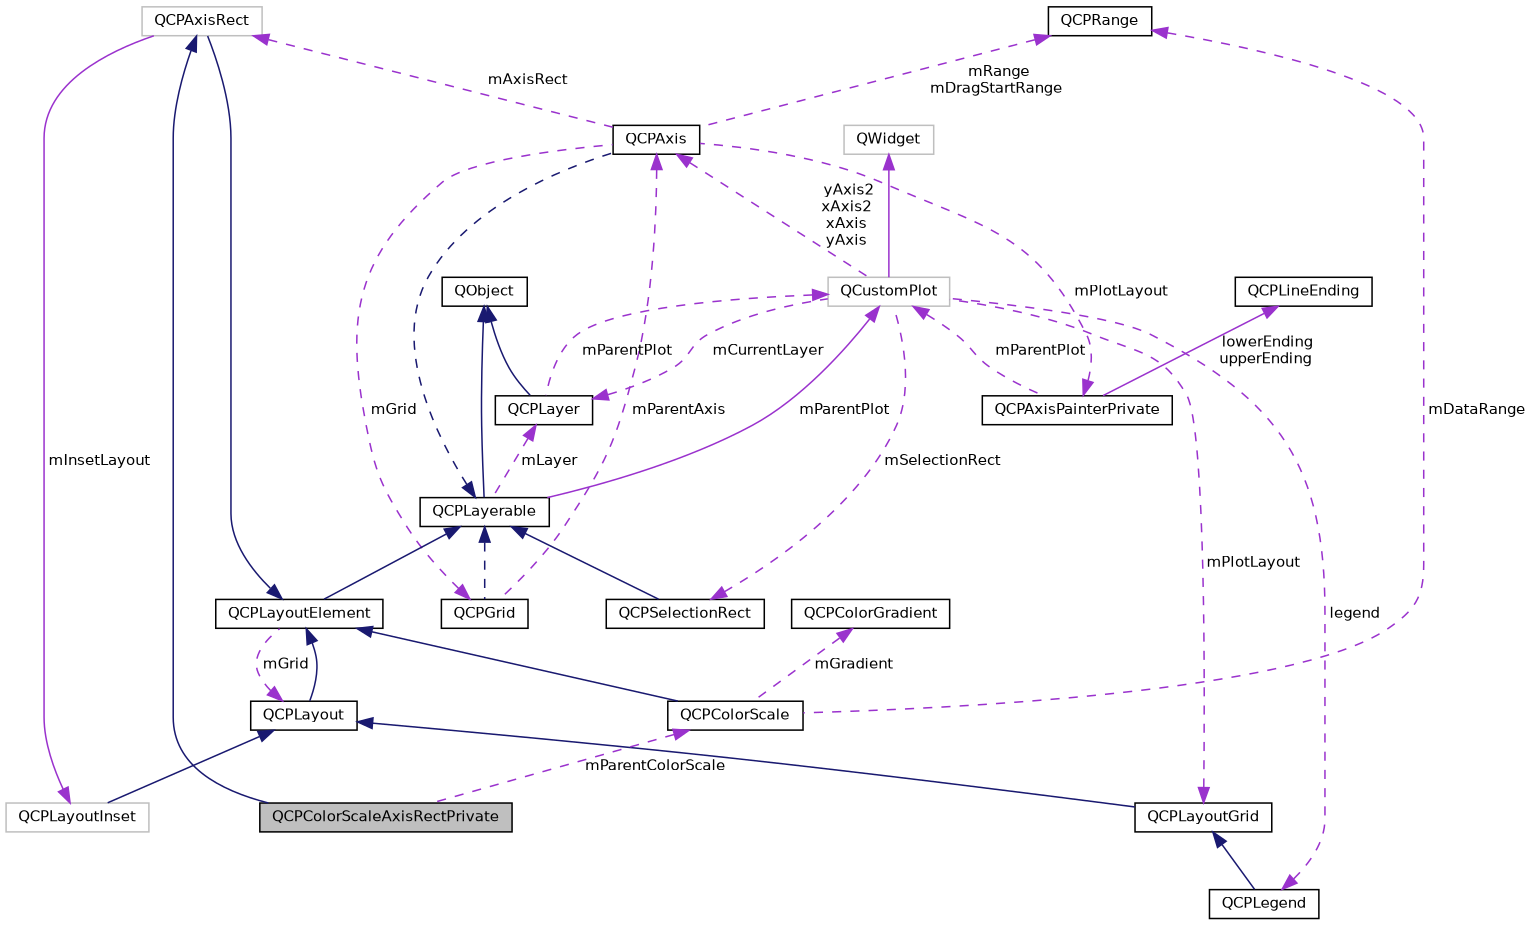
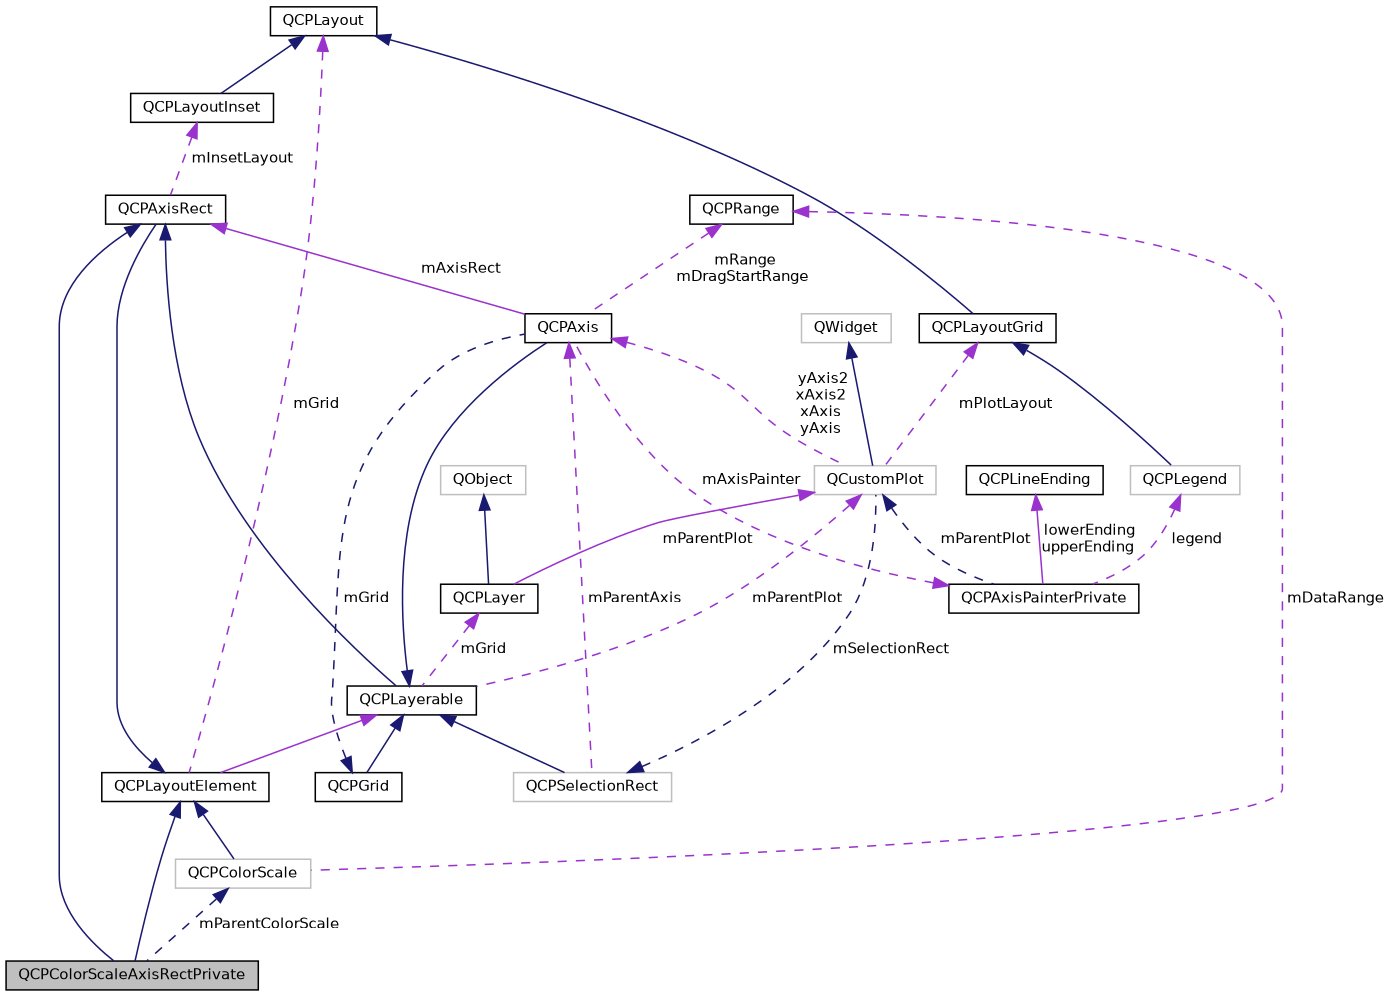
(202, 21) -> (166, 210)
(441, 83) -> (375, 271)
(889, 224) -> (862, 412)
(430, 274) -> (420, 482)
(485, 292) -> (483, 480)
(1119, 292) -> (749, 480)
(362, 298) -> (349, 504)
(658, 309) -> (651, 525)
(711, 333) -> none
(981, 360) -> (936, 556)
(44, 385) -> (181, 166)
(625, 403) -> (581, 565)
(482, 409) -> (226, 490)
(726, 438) -> (677, 624)
(547, 461) -> (482, 650)
(1303, 475) -> (1143, 556)
(864, 477) -> (804, 666)
(385, 567) -> (291, 746)
(485, 571) -> (381, 750)
(685, 614) -> (593, 787)
(871, 614) -> none
(317, 672) -> (153, 888)
(735, 716) -> (243, 874)
(553, 769) -> (182, 930)
(77, 817) -> (202, 108)
(1264, 904) -> (1185, 480)
